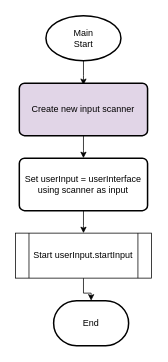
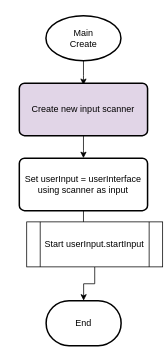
(84, 38) -> (84, 38)
(83, 255) -> (95, 244)
(91, 323) -> (84, 323)
